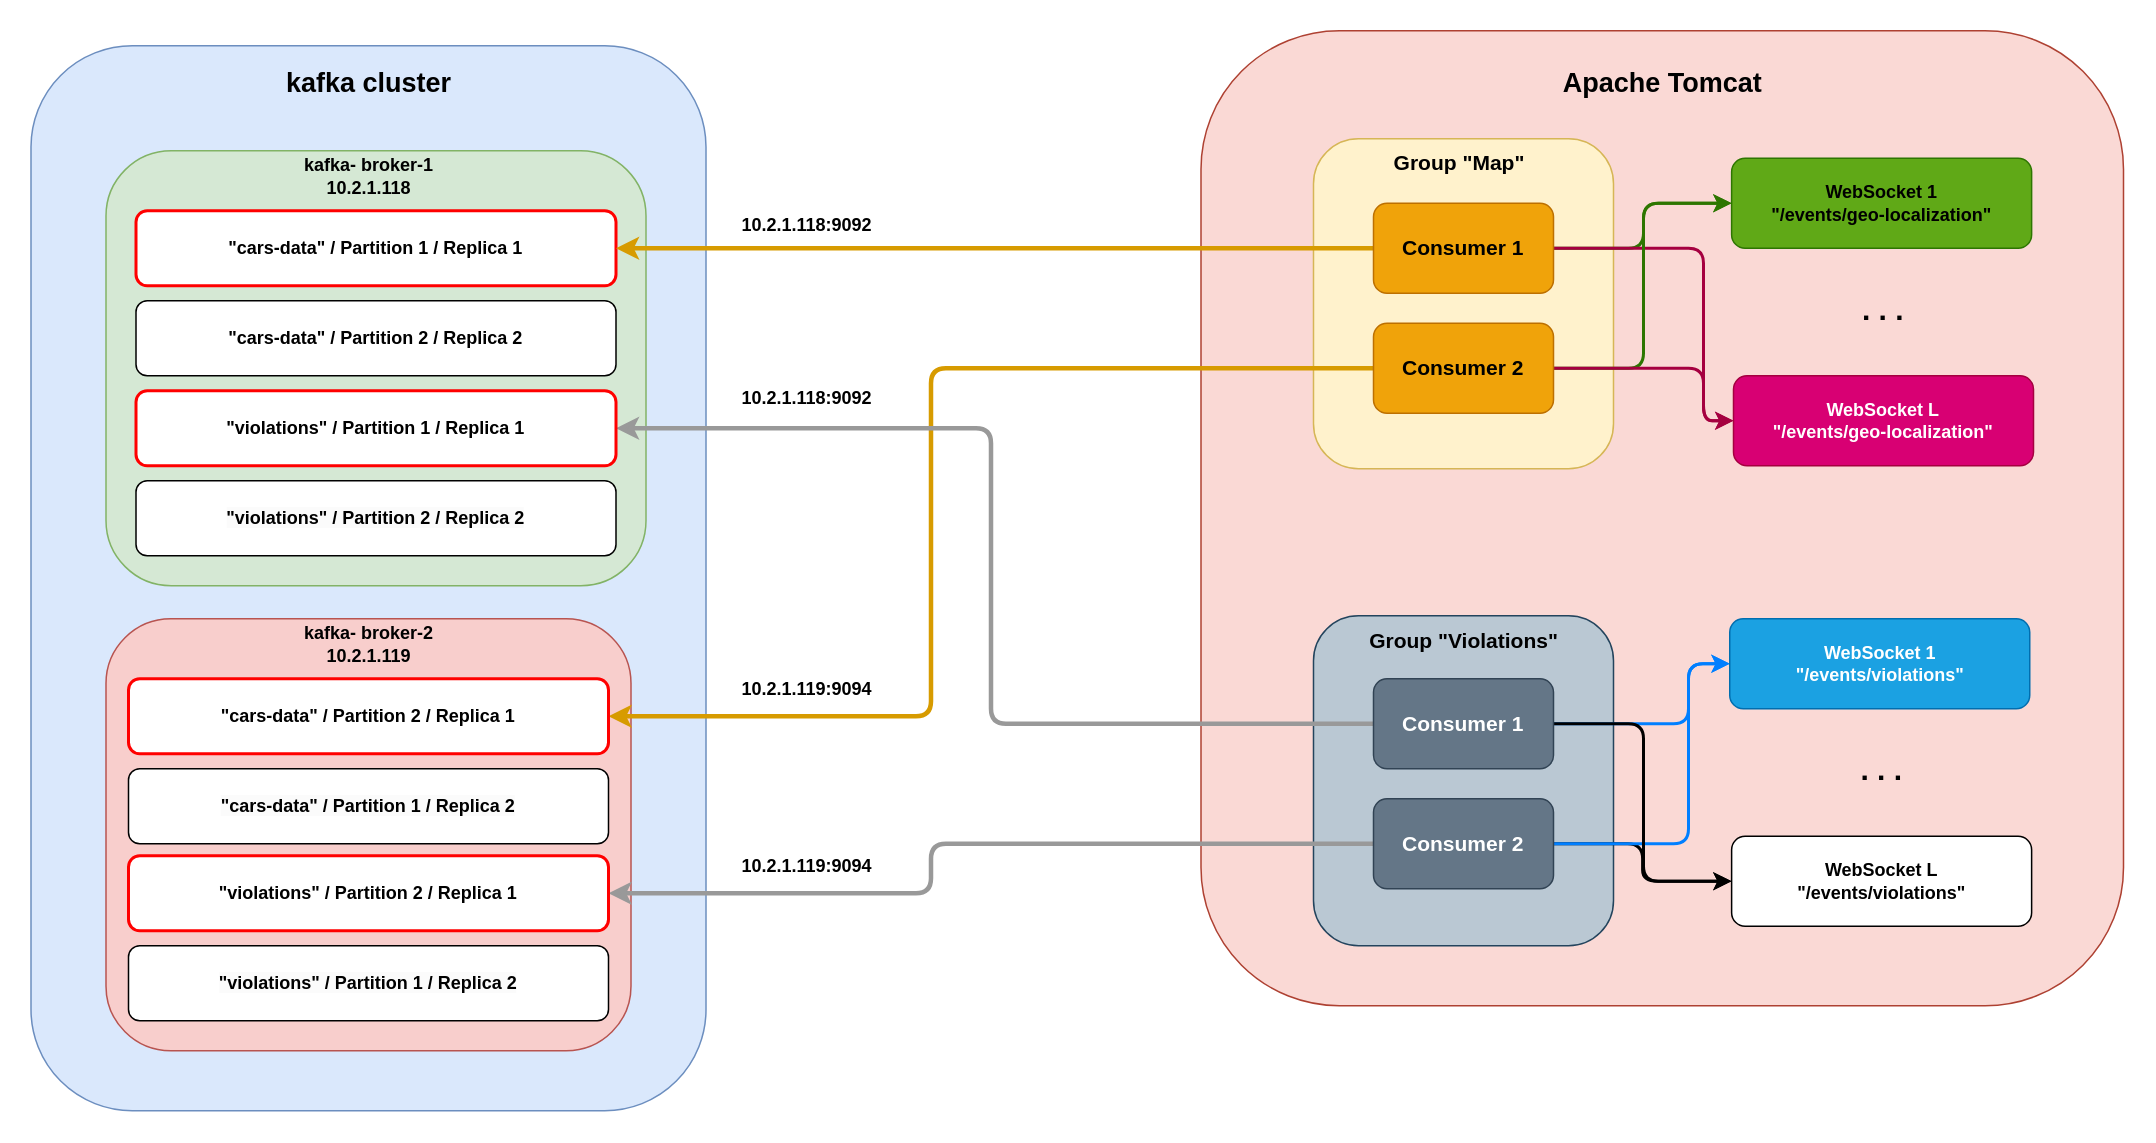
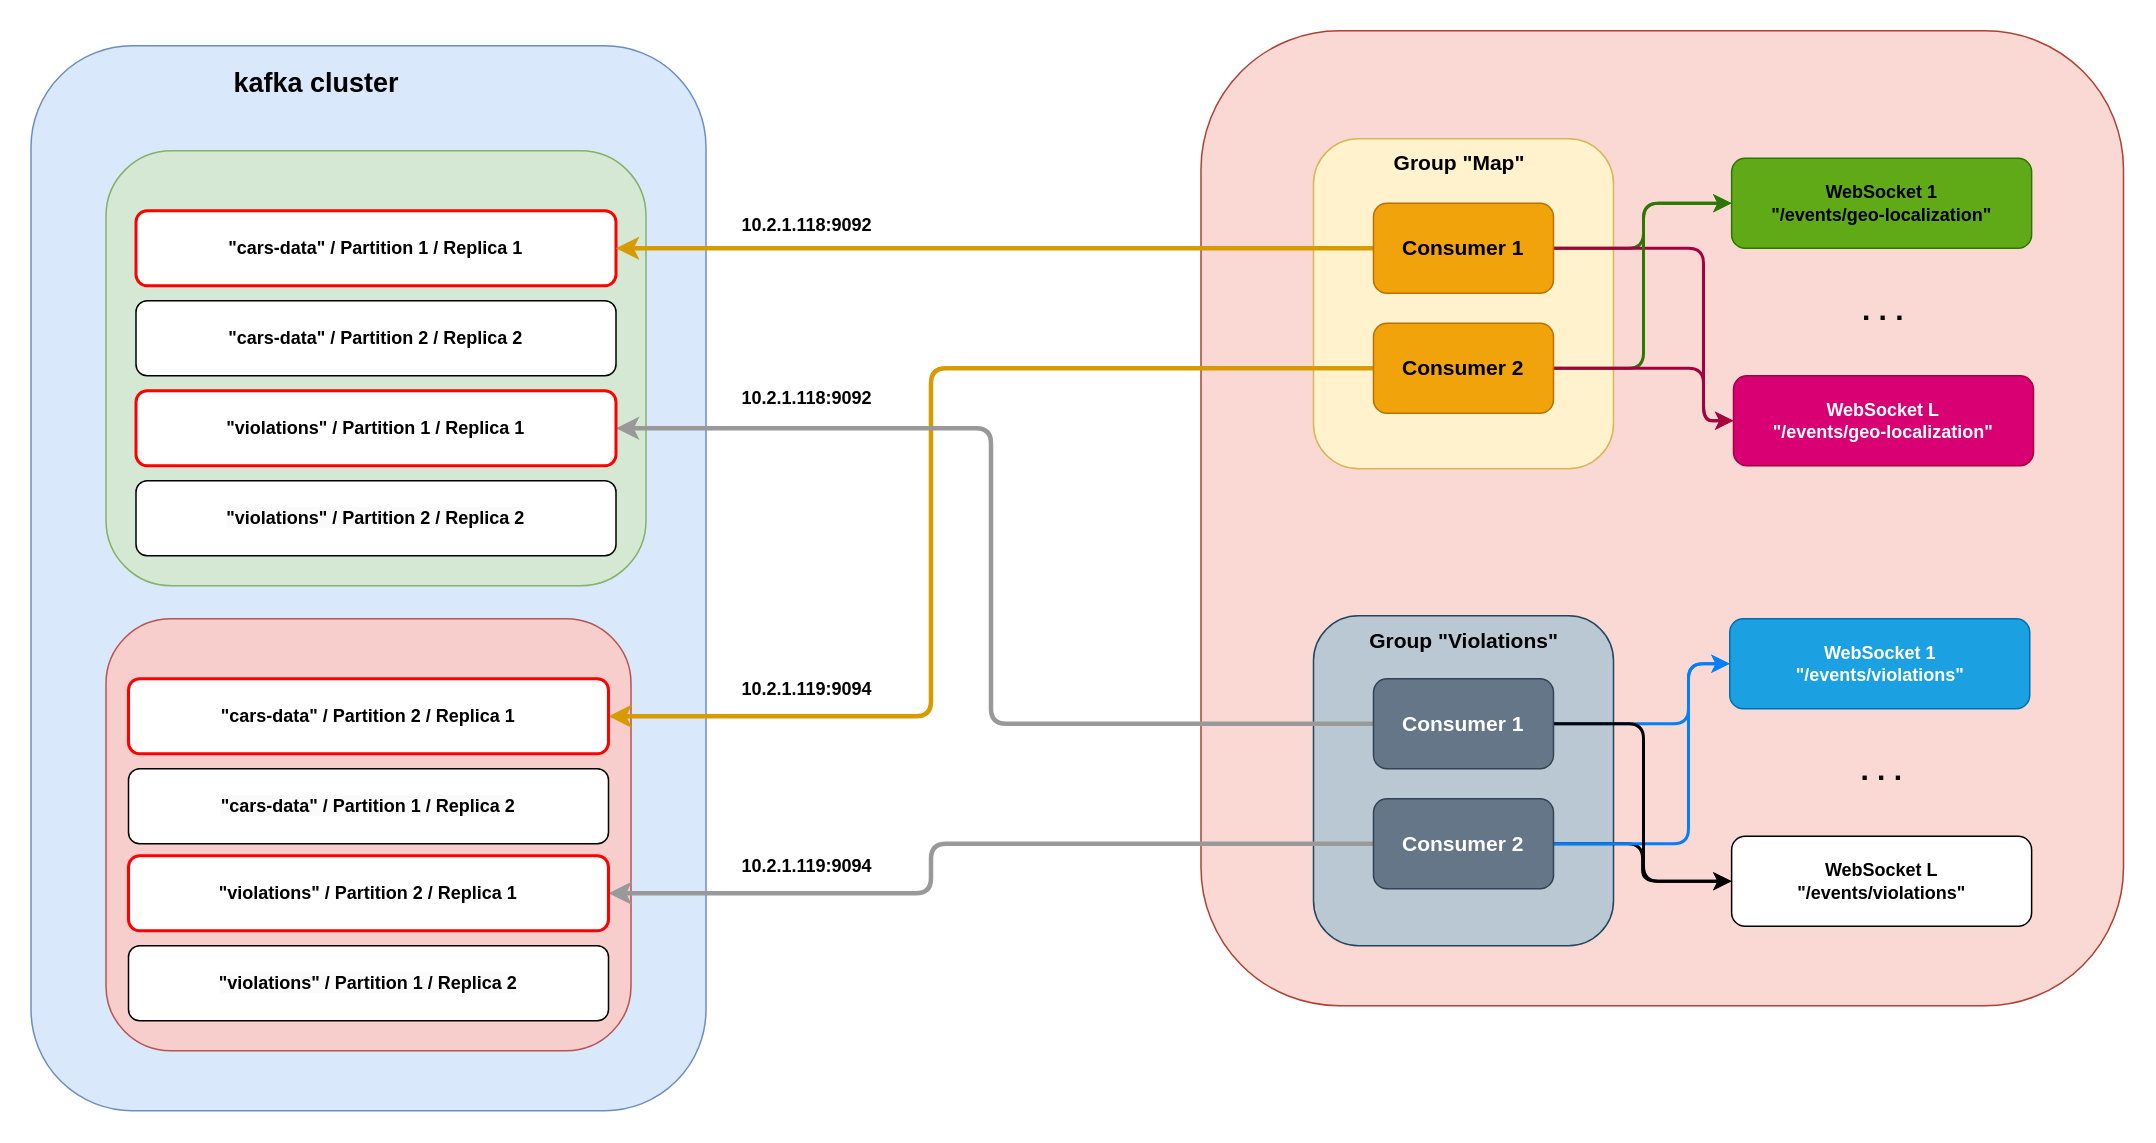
(368, 83) -> (316, 83)
(1662, 83) -> none
(368, 176) -> none
(368, 644) -> none
